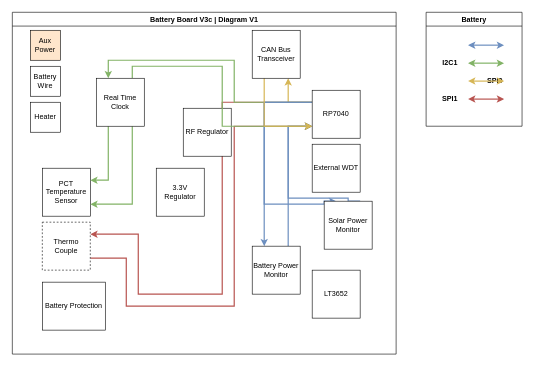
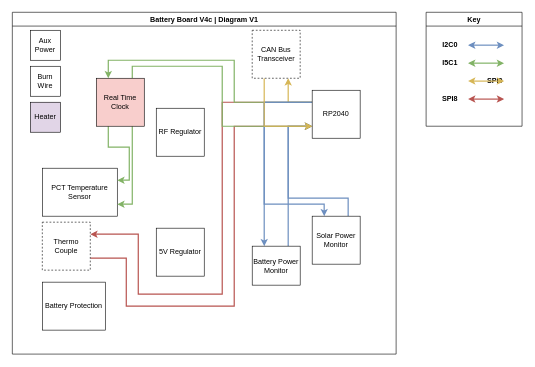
(204, 20) -> (204, 20)
(474, 20) -> (474, 20)
(45, 45) -> (45, 45)
none -> (450, 45)
(276, 54) -> (276, 54)
(450, 63) -> (450, 63)
(45, 81) -> (45, 81)
(450, 99) -> (450, 99)
(120, 102) -> (120, 102)
(336, 114) -> (336, 114)
(45, 117) -> (45, 117)
(207, 132) -> (180, 132)
(336, 168) -> none
(66, 192) -> (80, 192)
(180, 192) -> none
(348, 225) -> (336, 240)
none -> (180, 252)
(276, 270) -> (276, 266)
(336, 294) -> none
